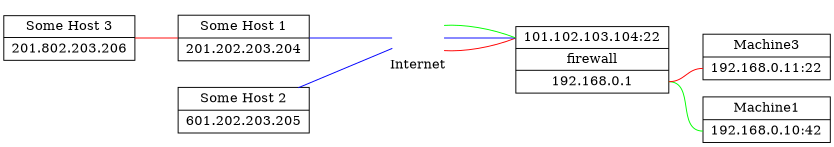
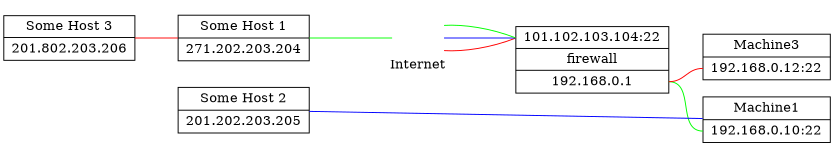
(351, 38) -> (351, 38)
(244, 49) -> (244, 49)
(345, 68) -> (506, 115)
(767, 68) -> (767, 68)
(244, 121) -> (244, 121)
(767, 131) -> (767, 131)
